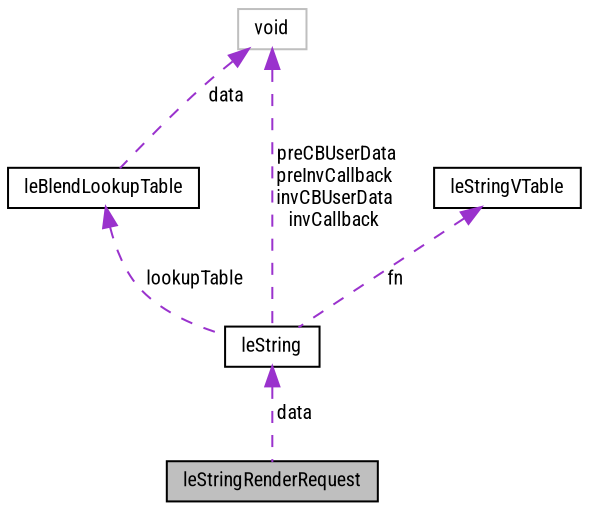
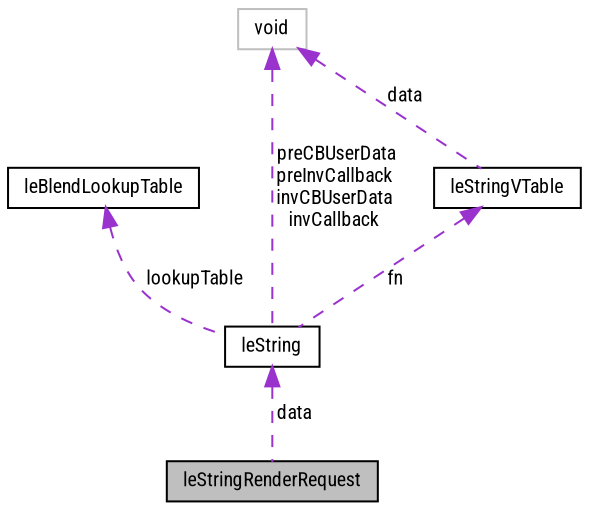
(175, 113) -> (398, 114)
